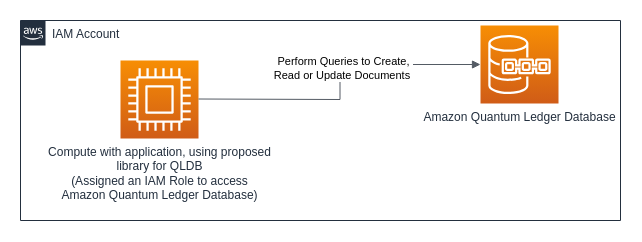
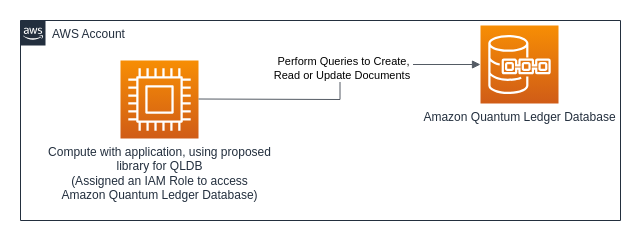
(88, 35) -> (88, 35)
